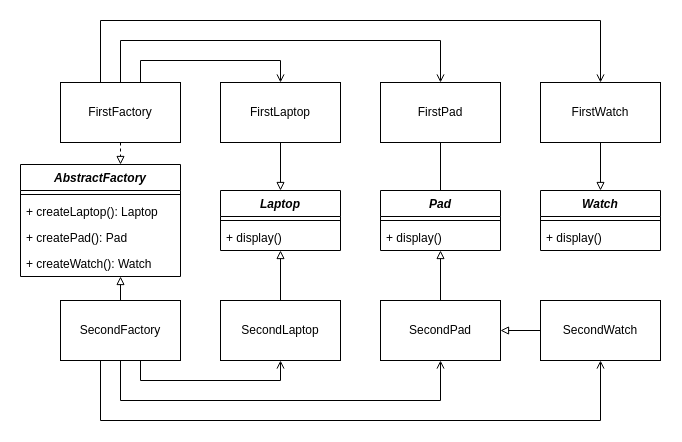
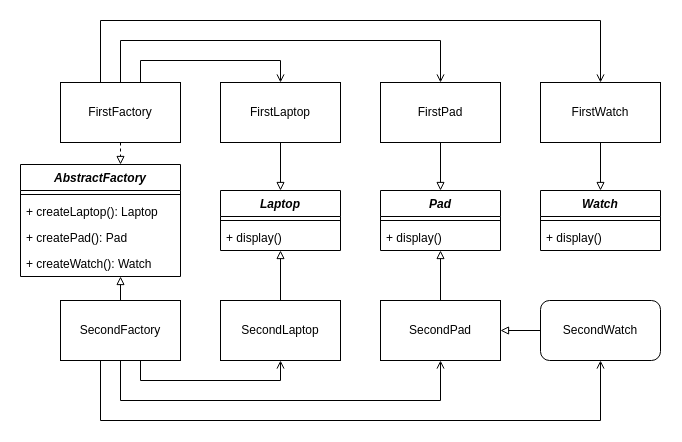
(441, 184) -> (441, 181)
(601, 331) -> (601, 331)
